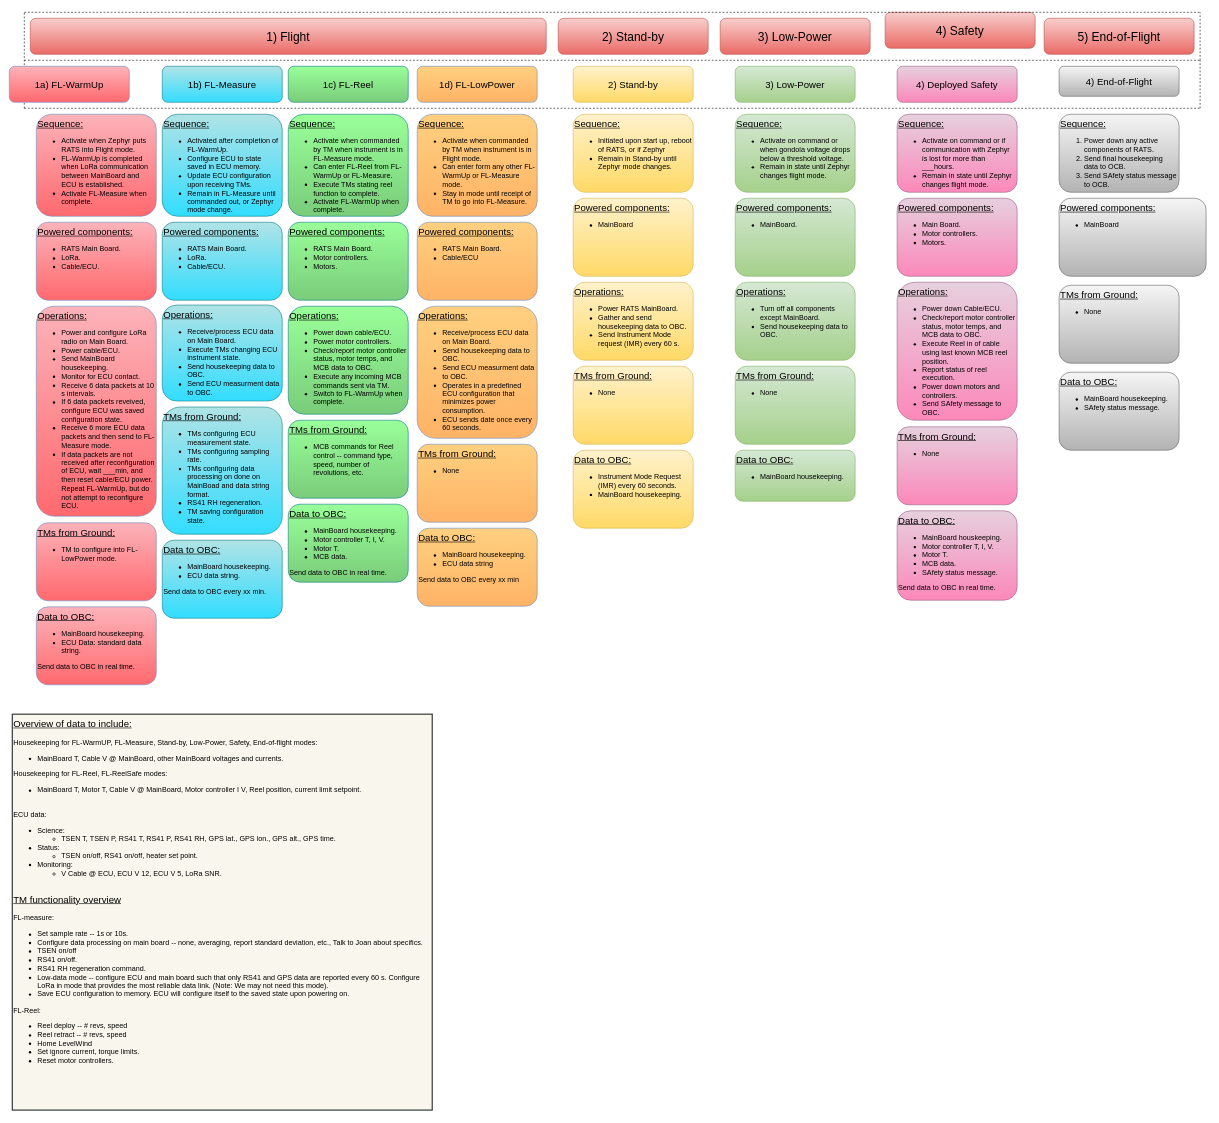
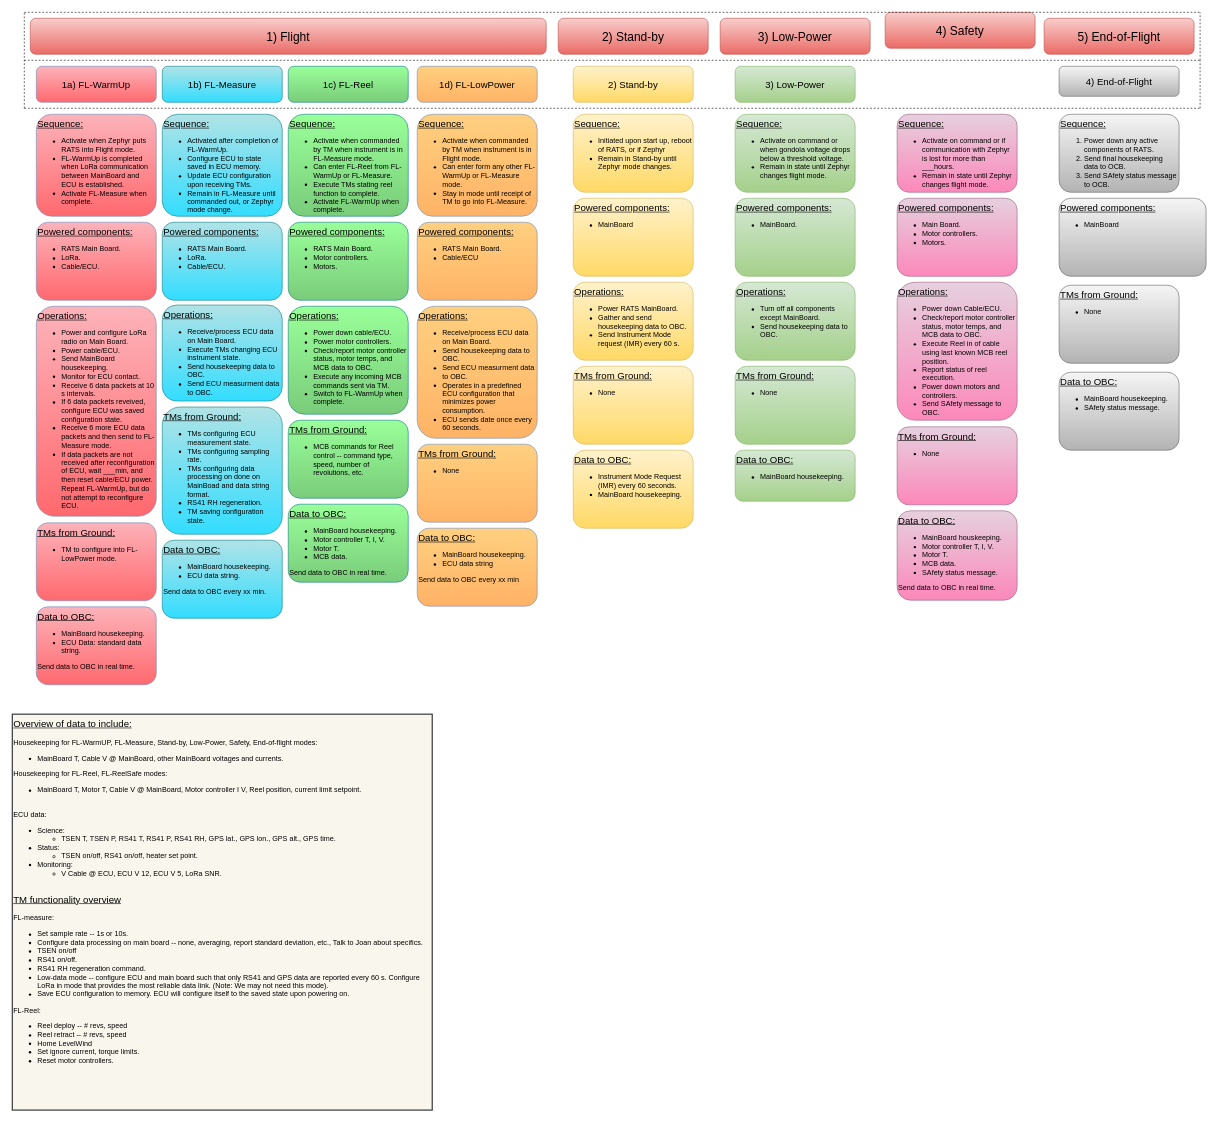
(69, 84) -> (96, 84)
(957, 84) -> none
